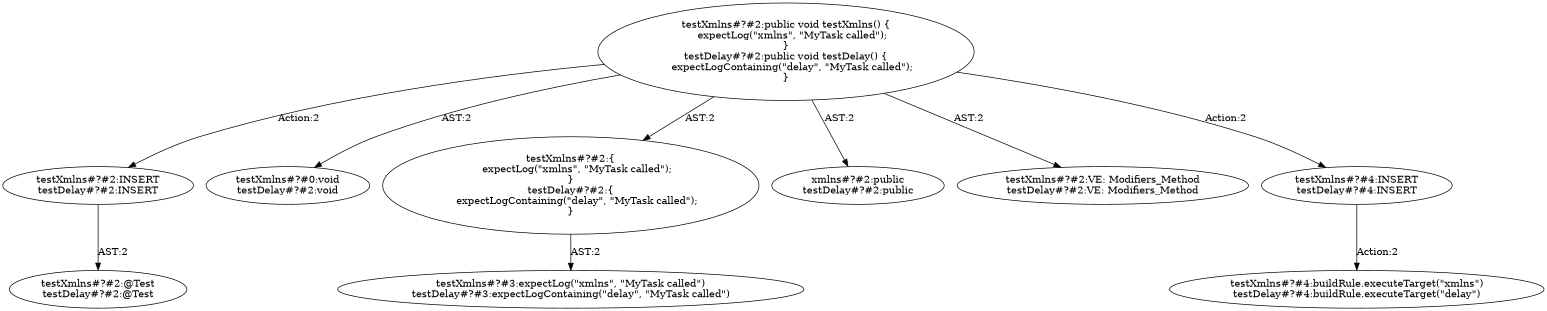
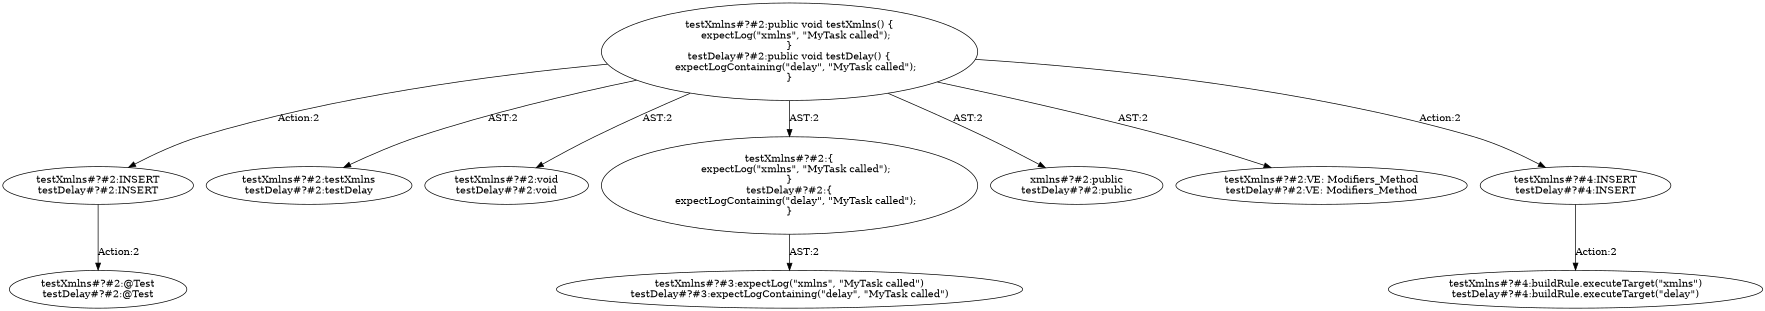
(288, 185) -> (507, 185)
none -> (309, 185)
(113, 252) -> (119, 252)
